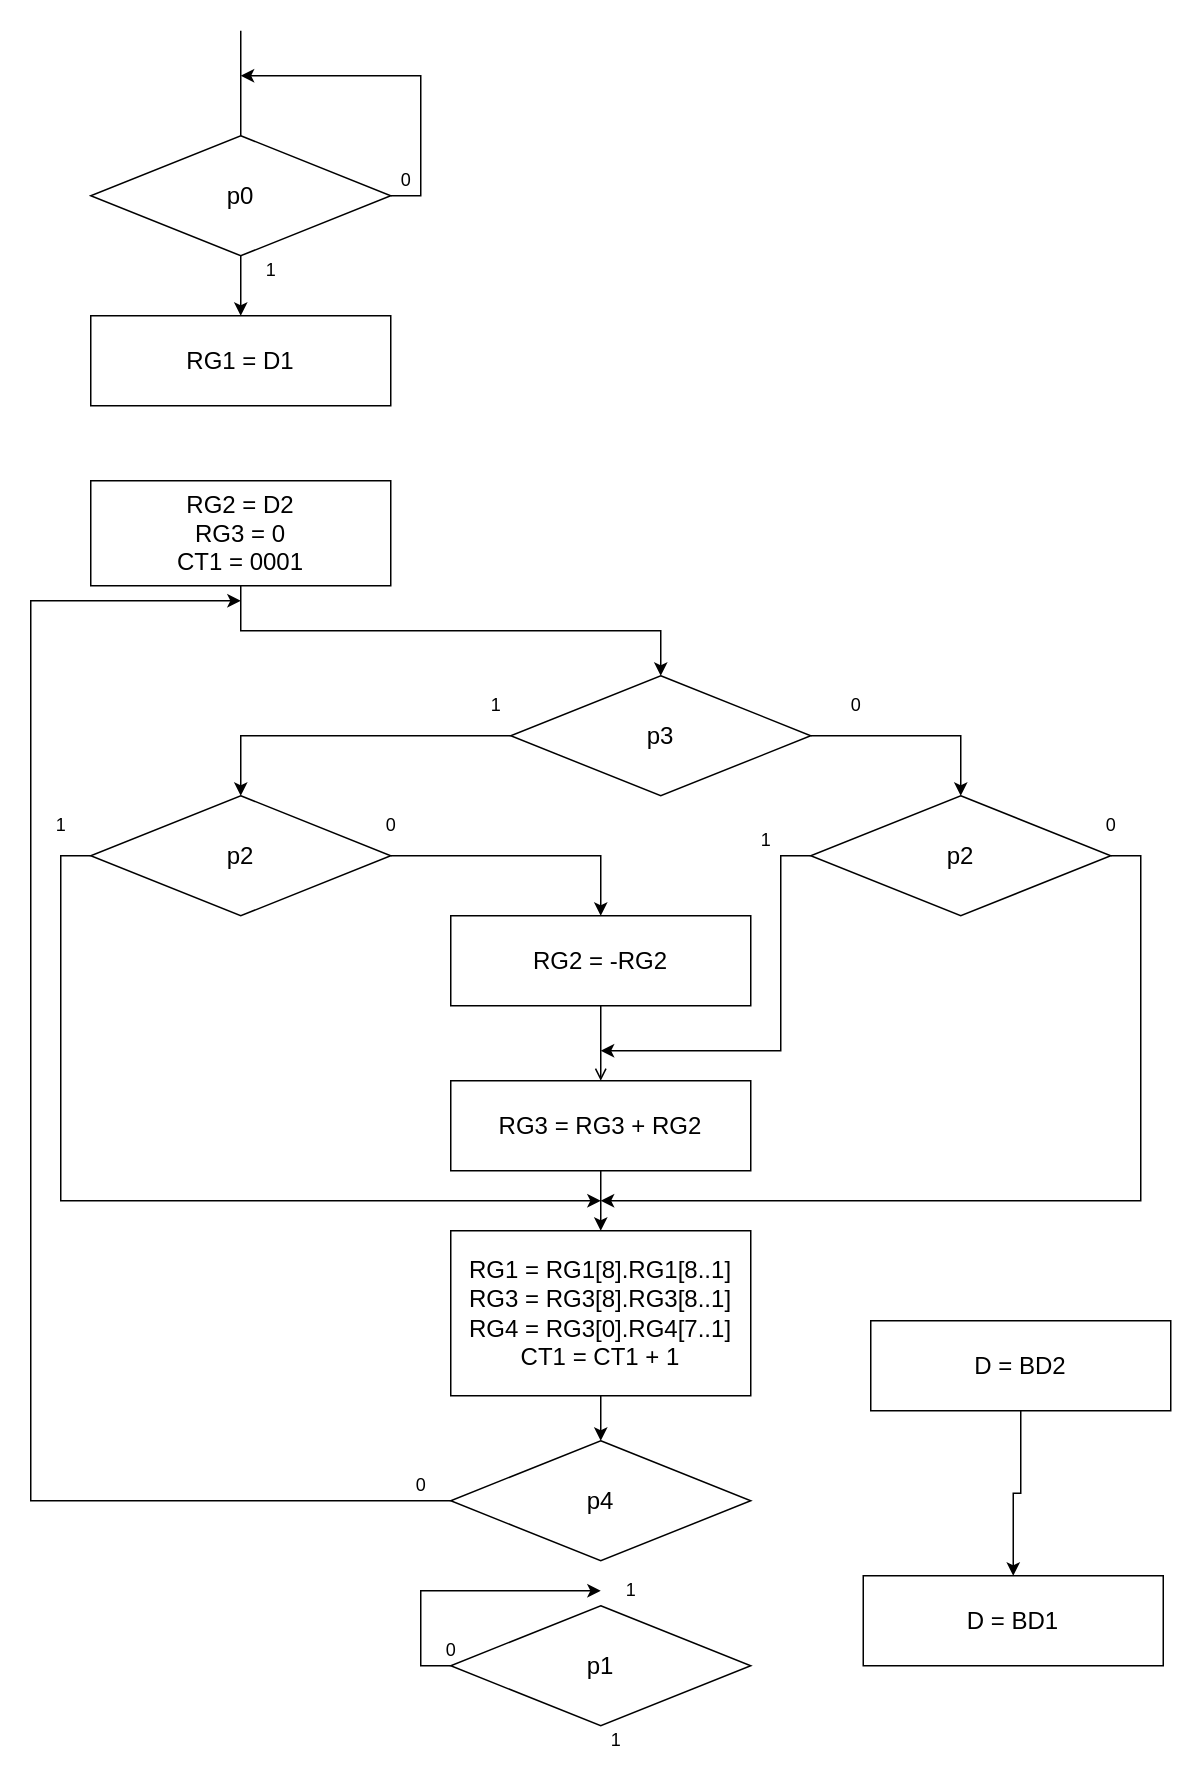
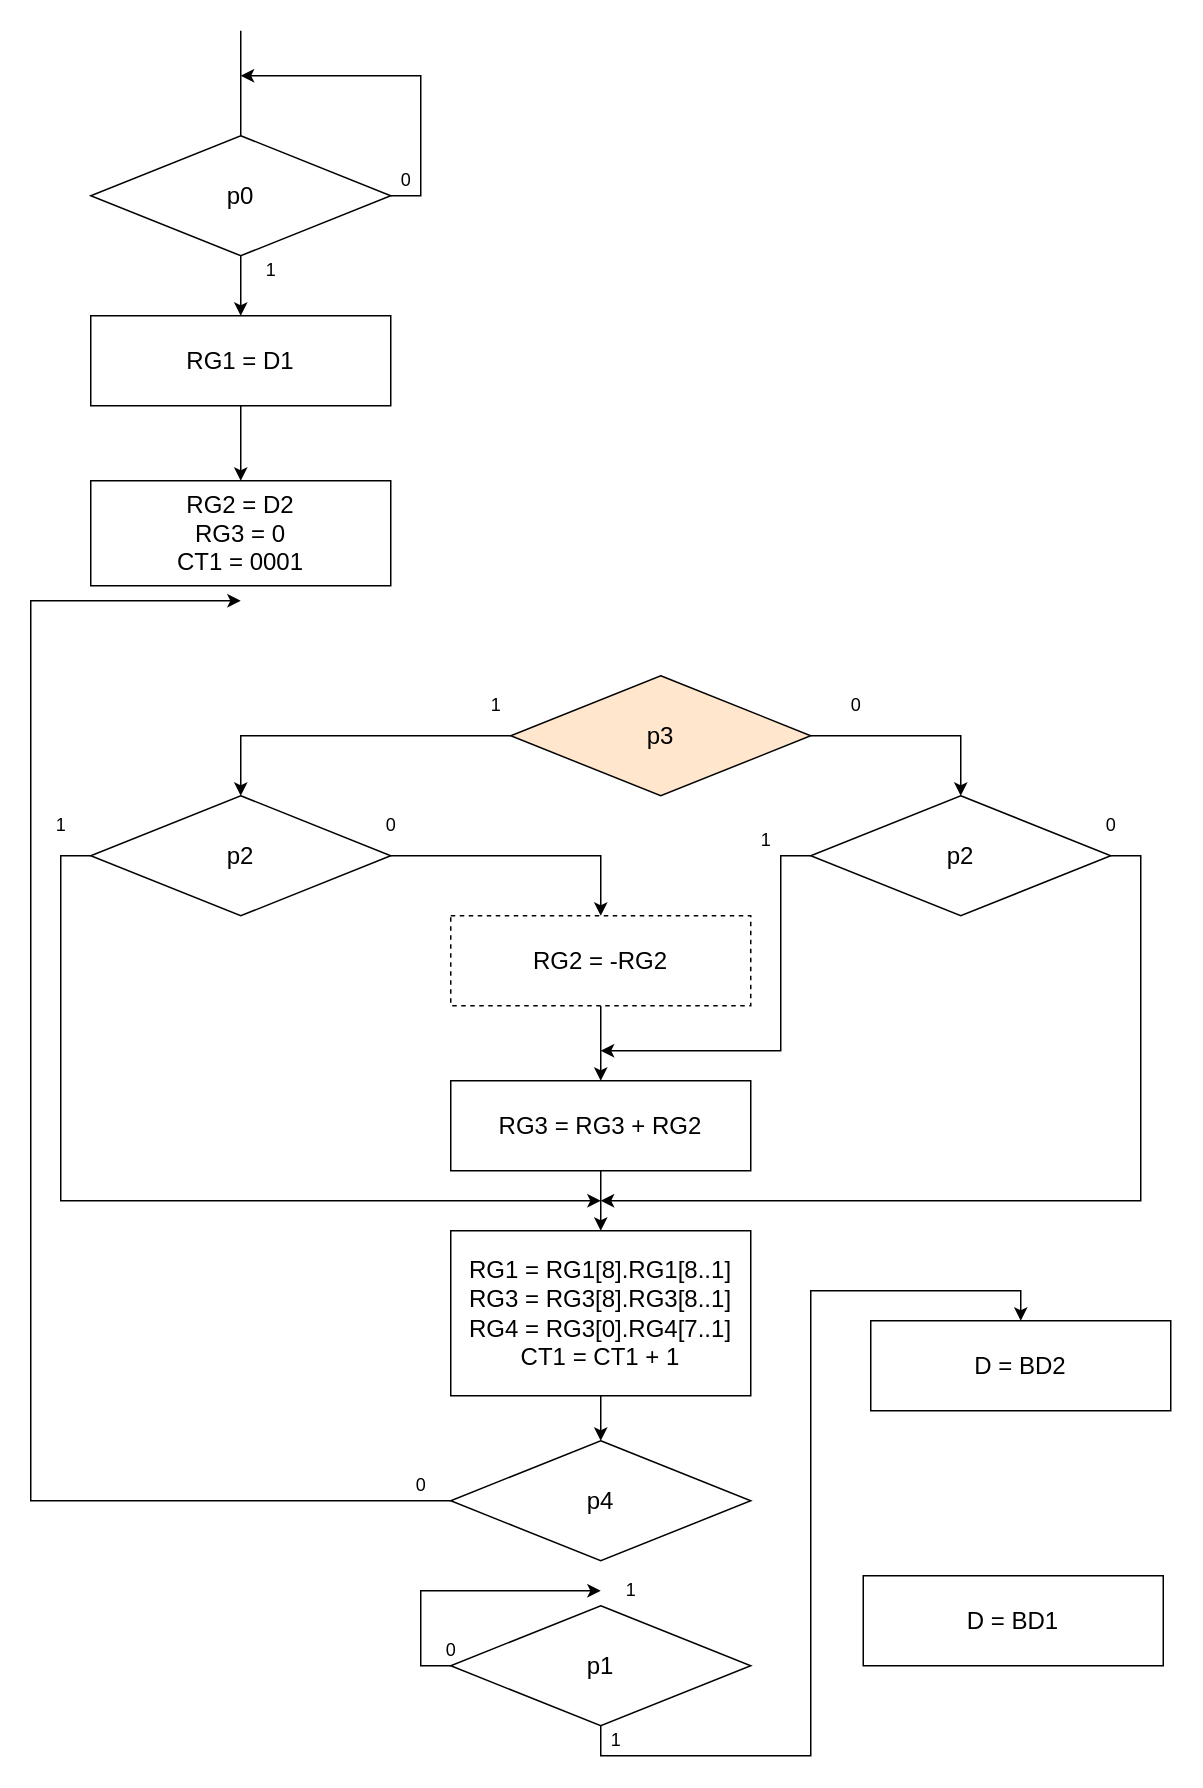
none -> (241, 438)
(446, 631) -> none
(661, 736) -> (661, 736)
(601, 961) -> (601, 961)
(601, 1071) -> (601, 1069)
(1021, 1491) -> none
none -> (811, 1529)
